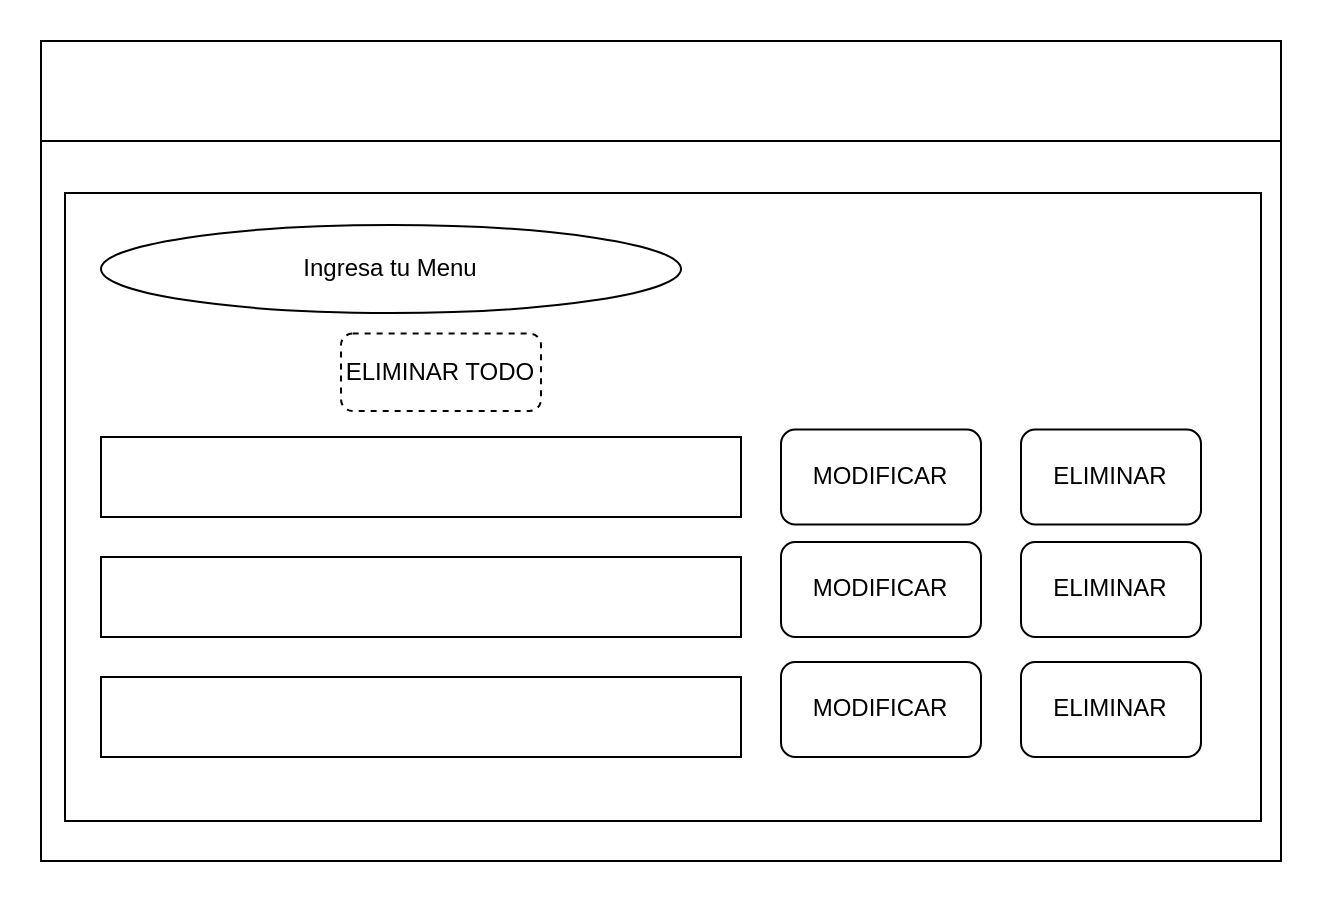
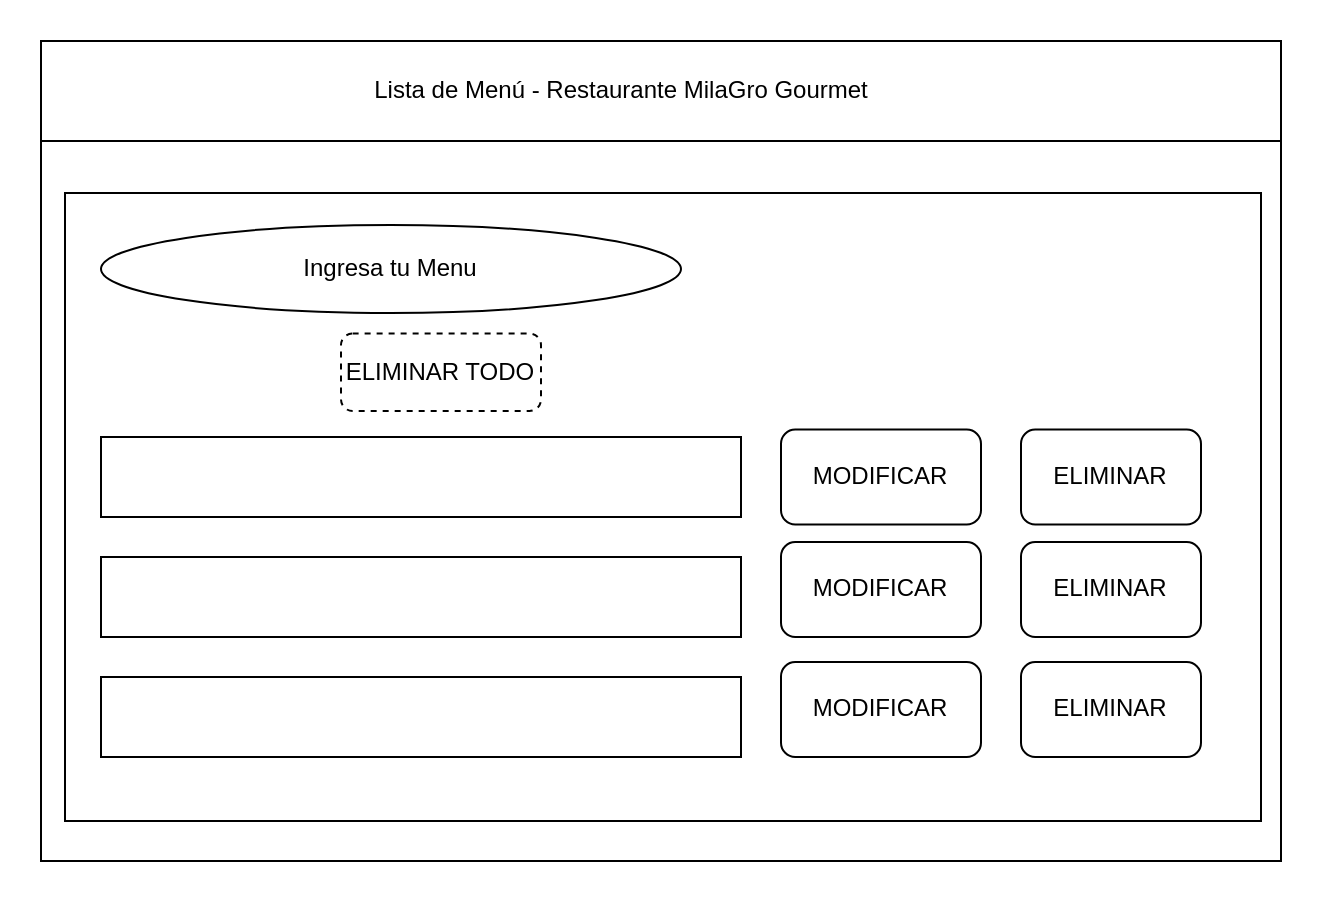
none -> (621, 91)
